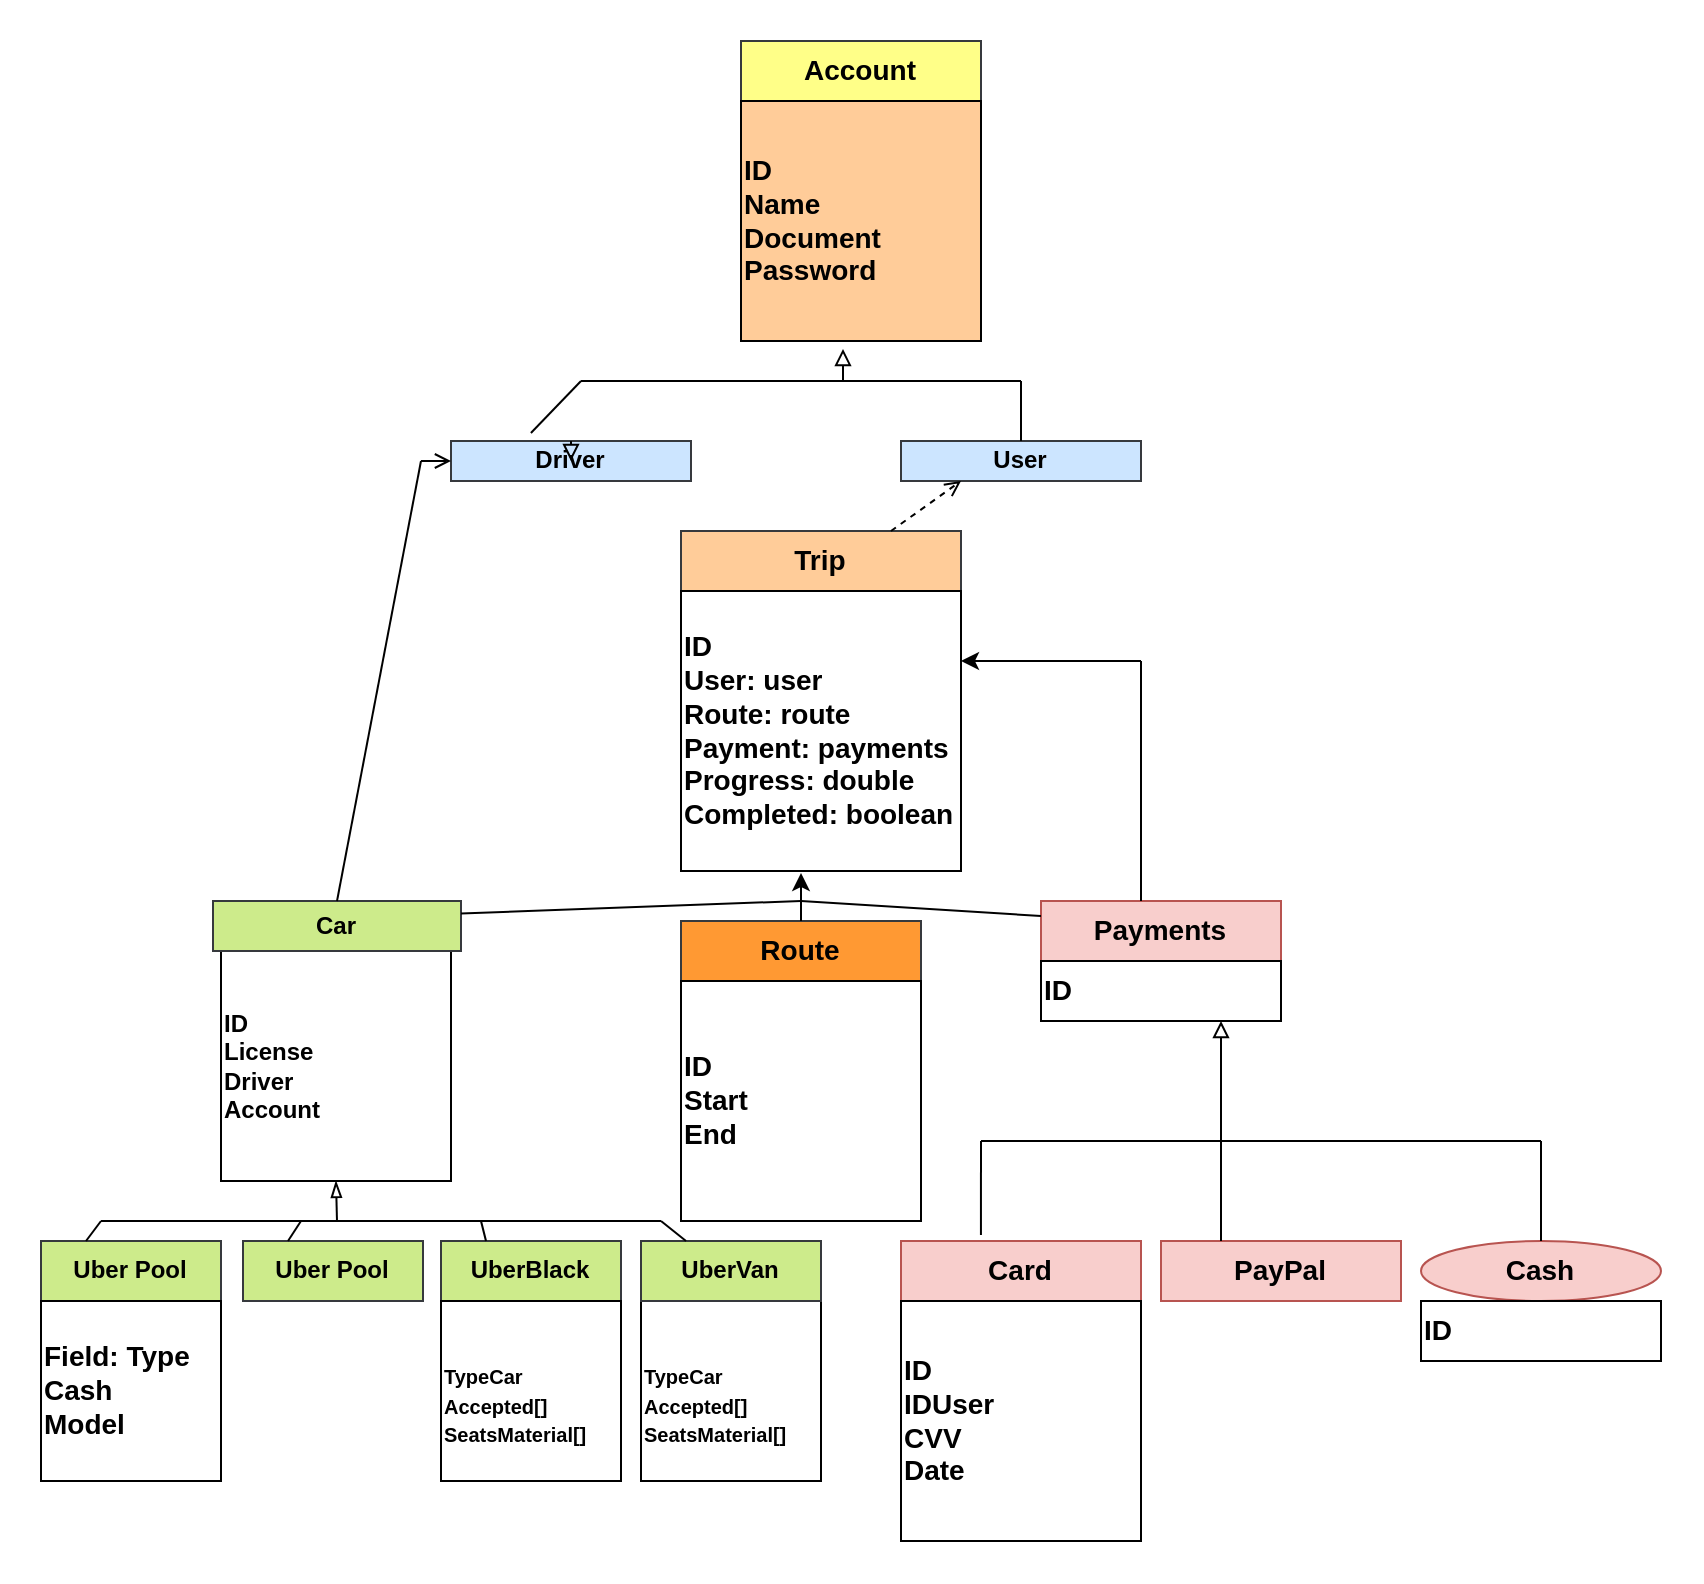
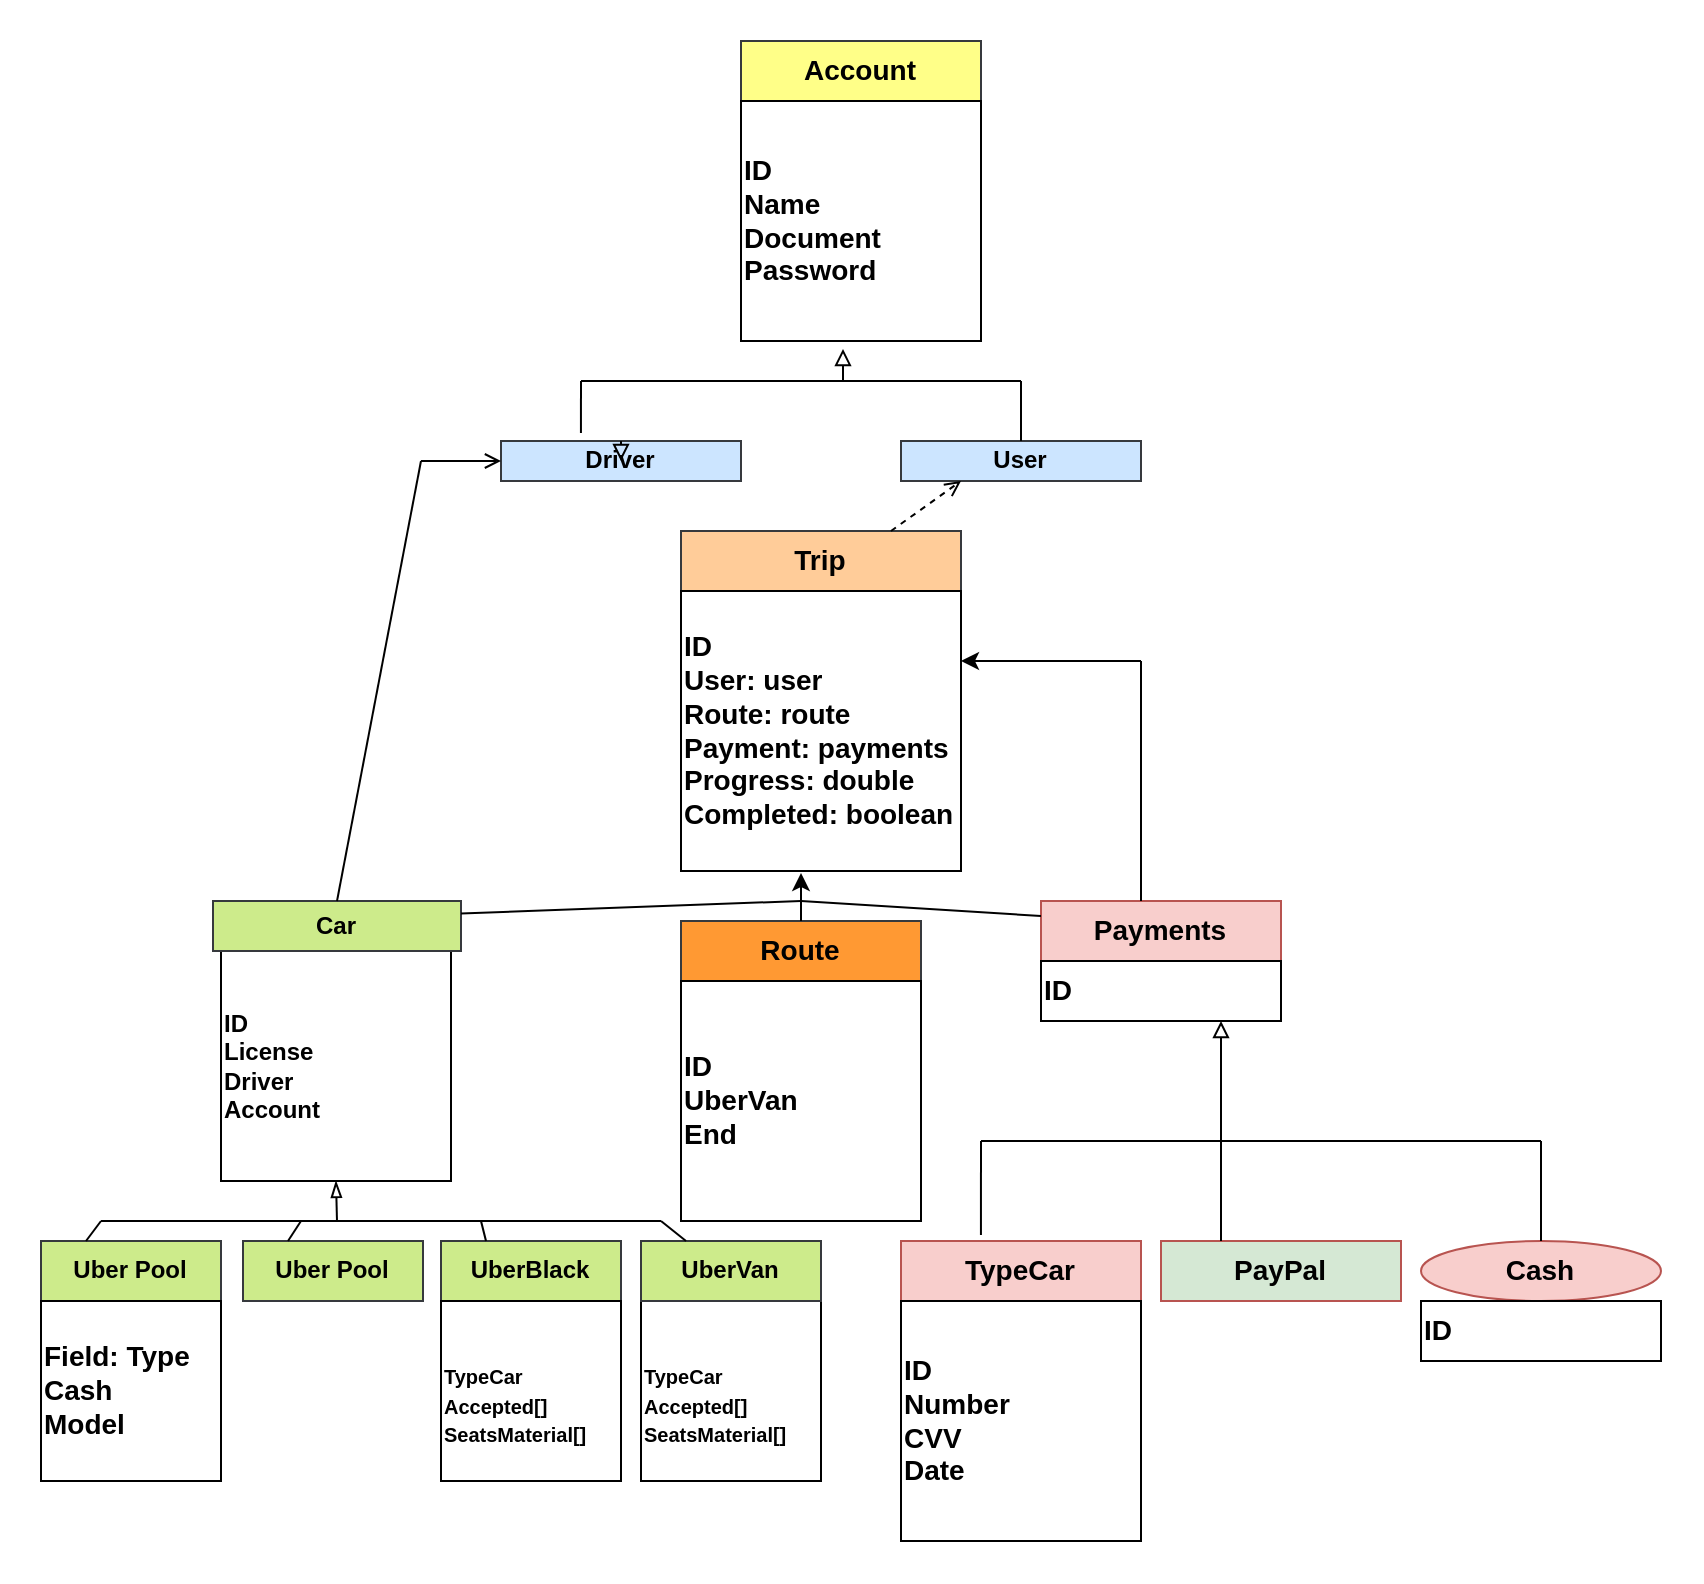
(861, 221) -> (861, 221)
(571, 461) -> (621, 461)
(719, 1101) -> (732, 1101)
(1021, 1271) -> (1021, 1271)
(1281, 1271) -> (1281, 1271)
(945, 1421) -> (945, 1421)
